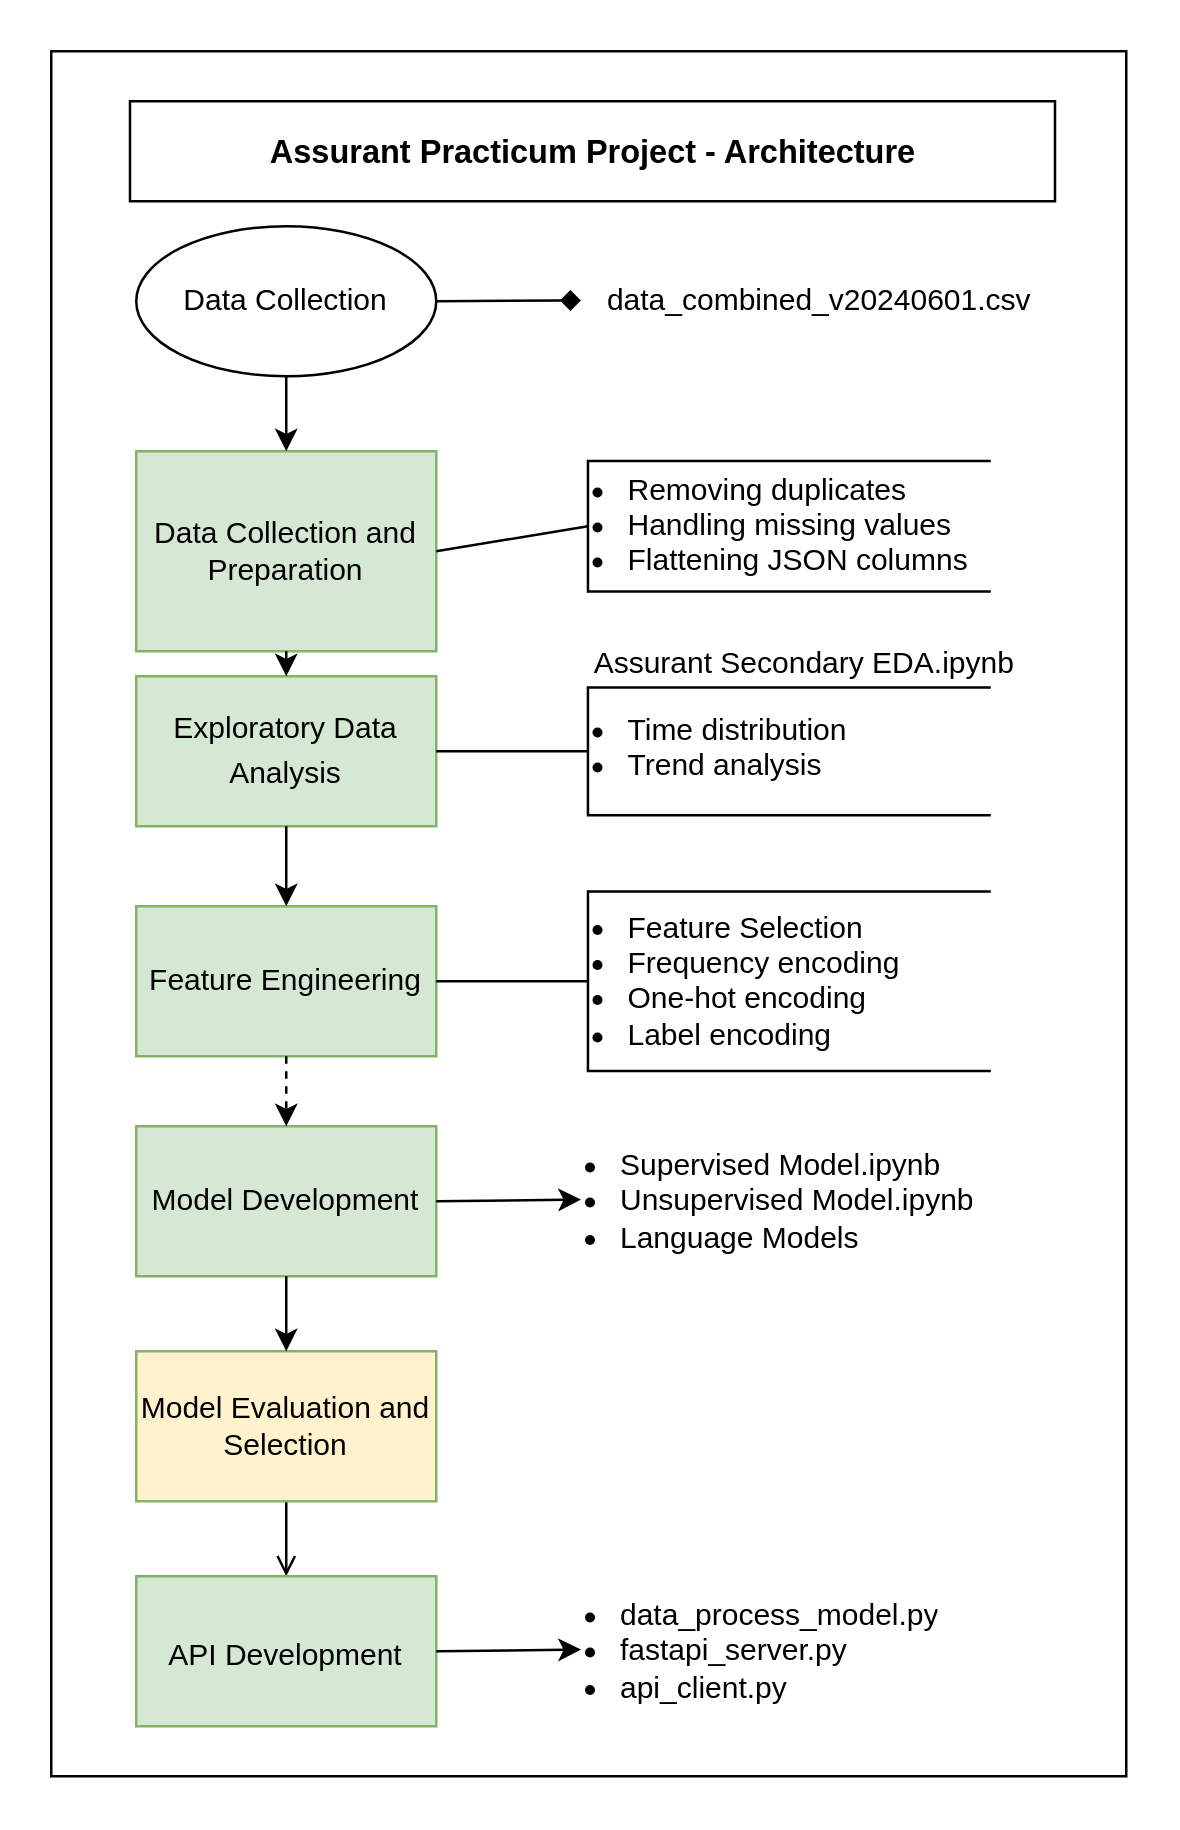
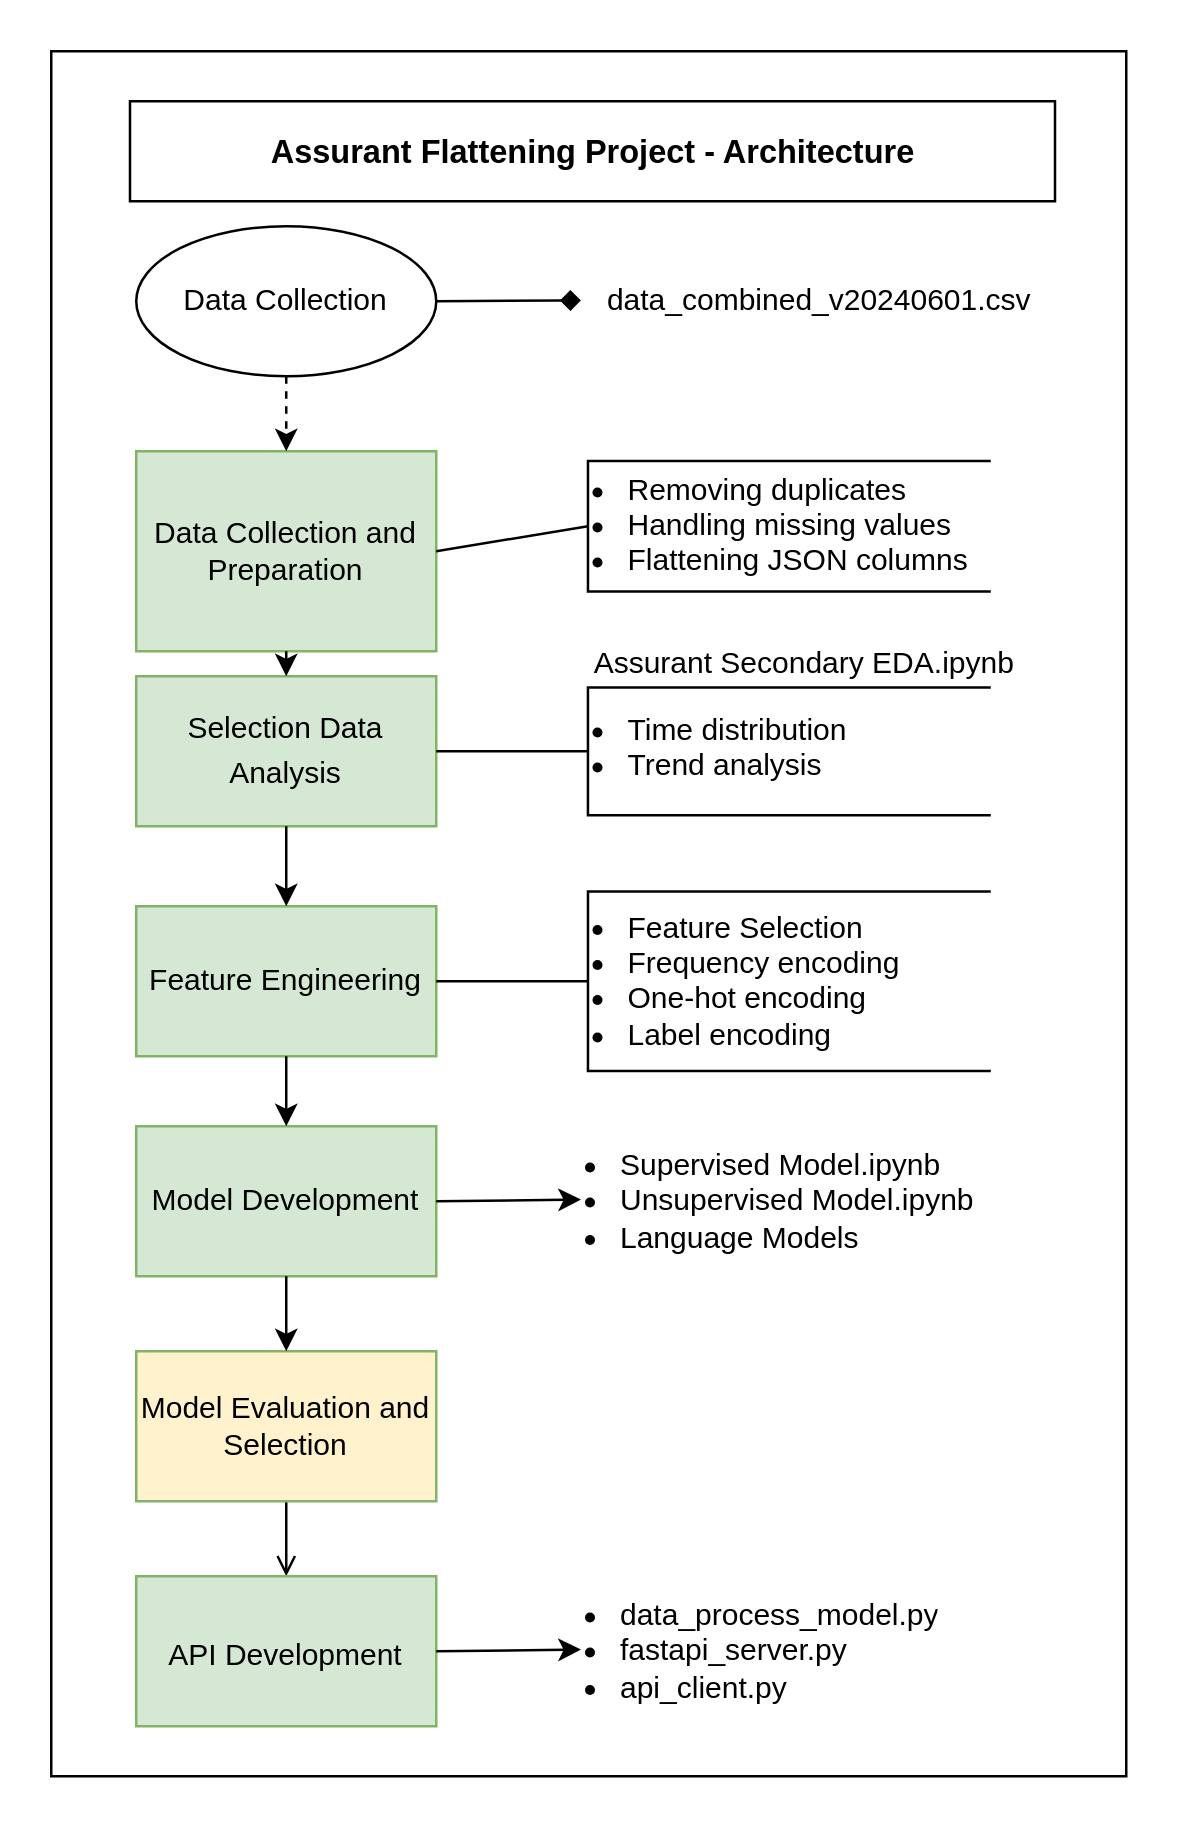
(594, 151) -> (594, 151)
(286, 407) -> (286, 407)
(286, 751) -> (286, 751)
(286, 1082) -> (286, 1082)
